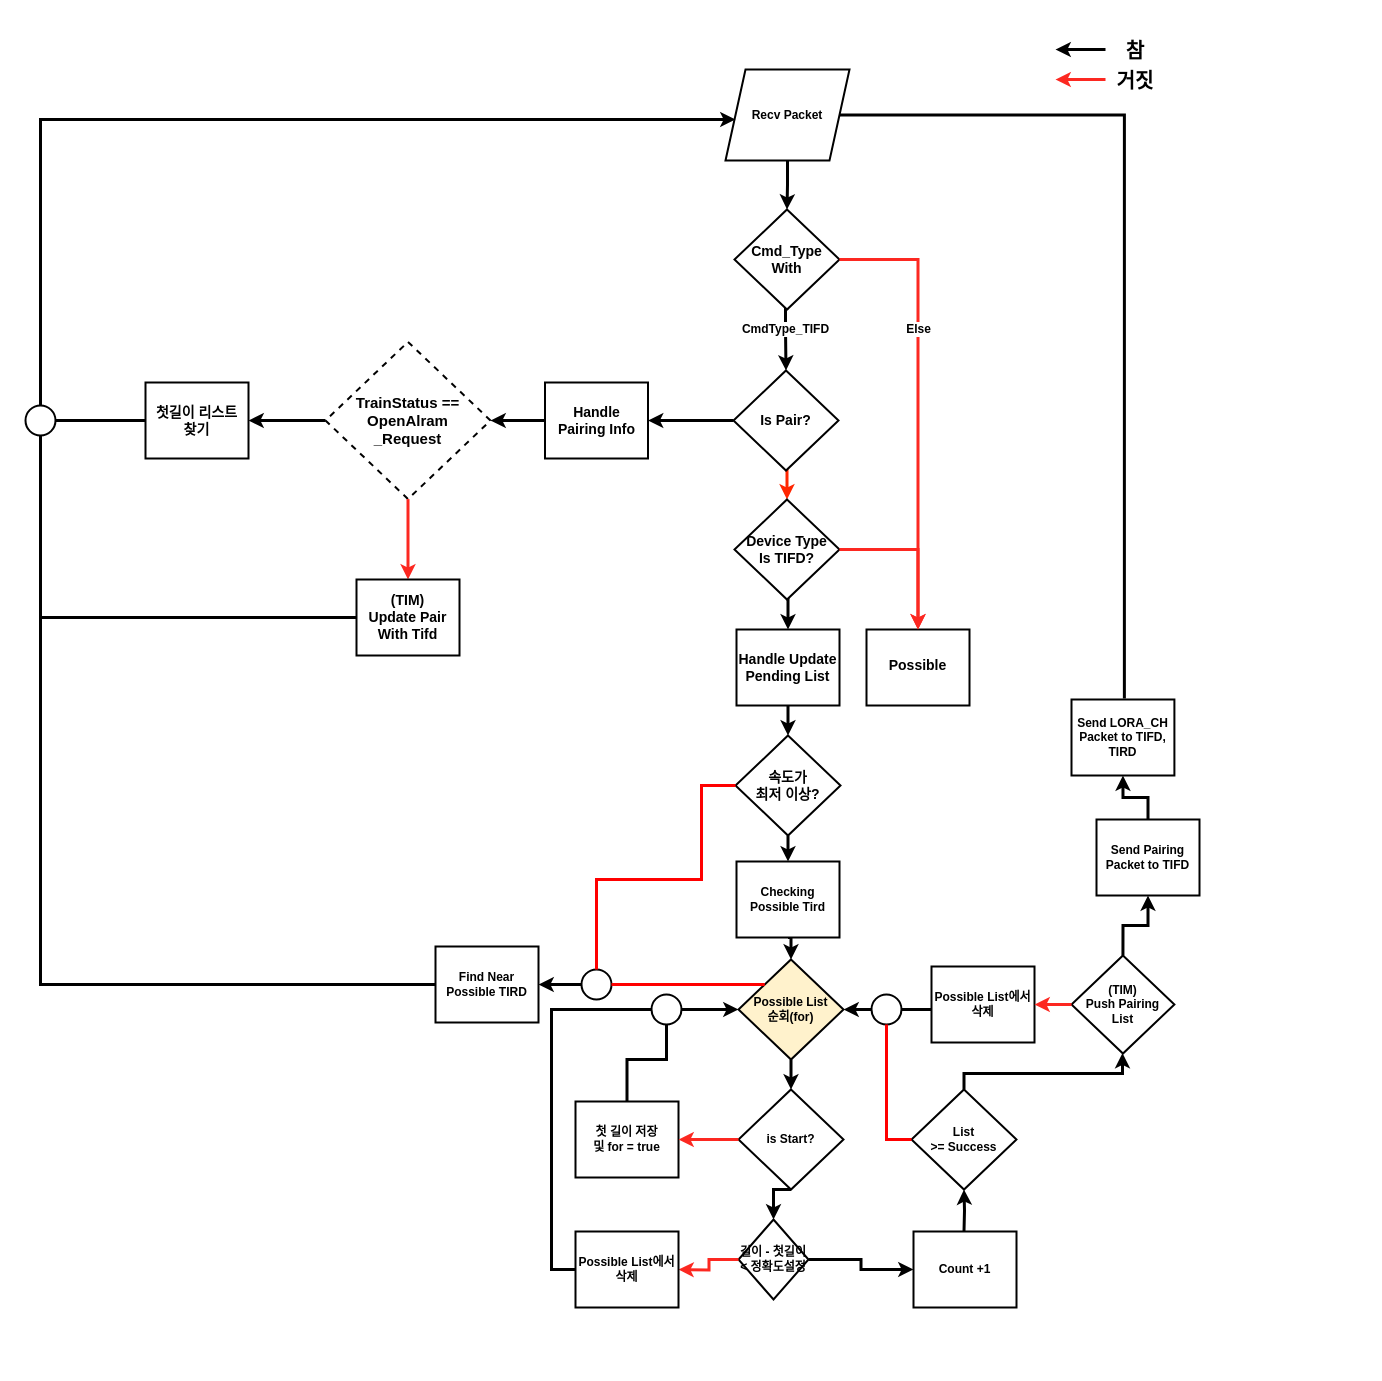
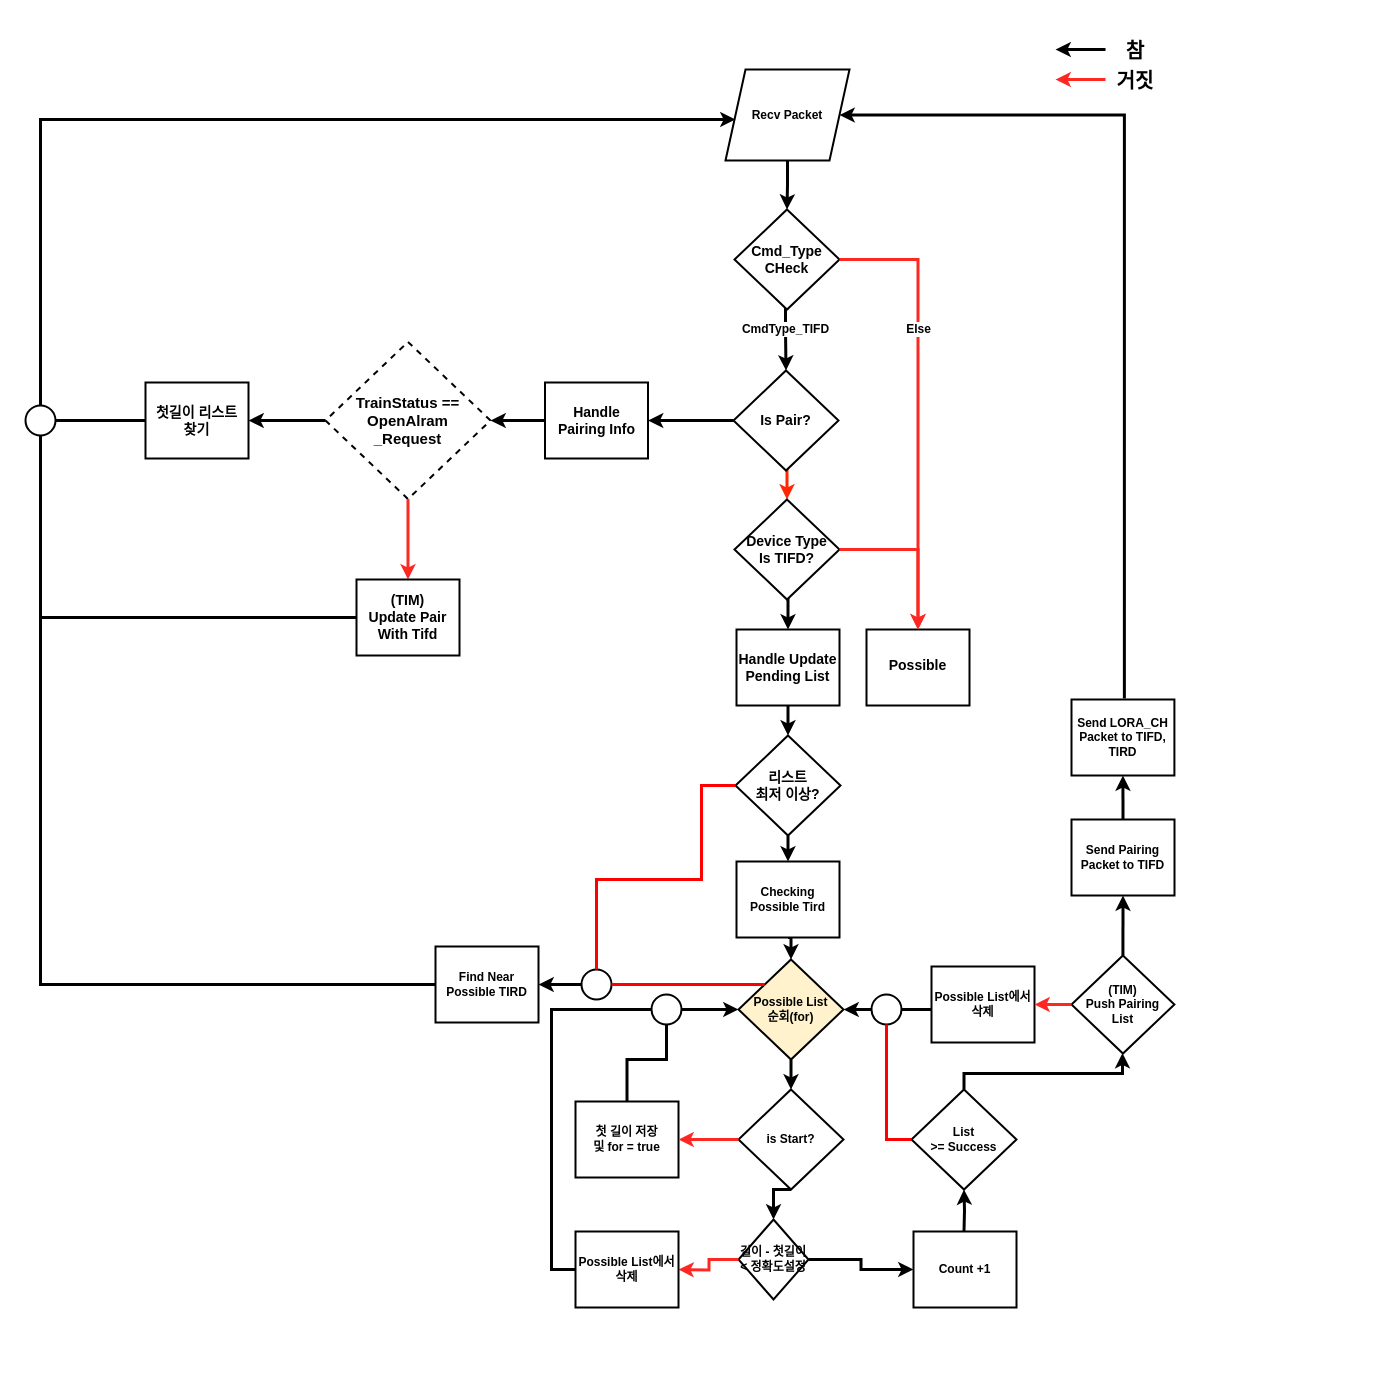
(849, 115) -> (852, 115)
(787, 260) -> (787, 260)
(788, 786) -> (788, 786)
(1148, 858) -> (1123, 858)
